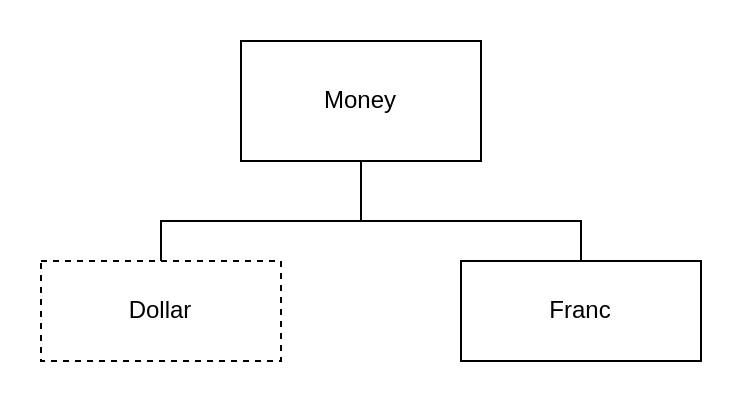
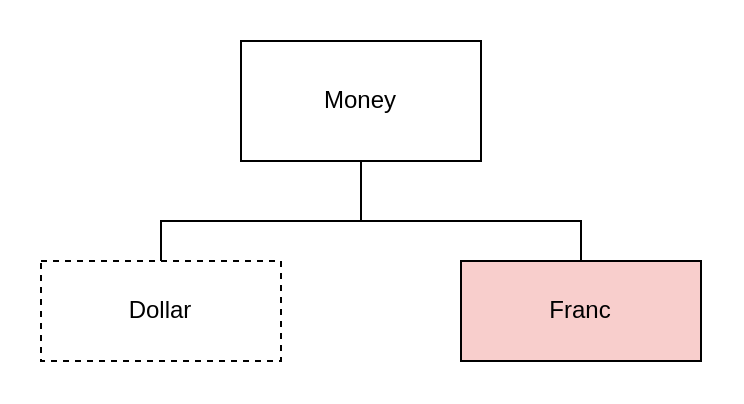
(581, 311) -> (581, 311)
